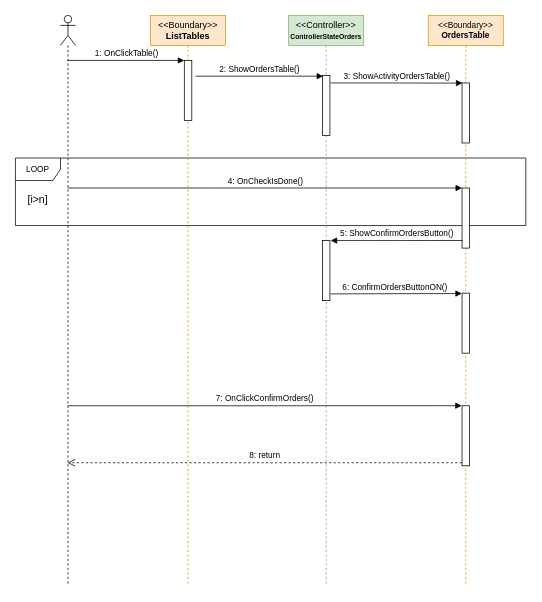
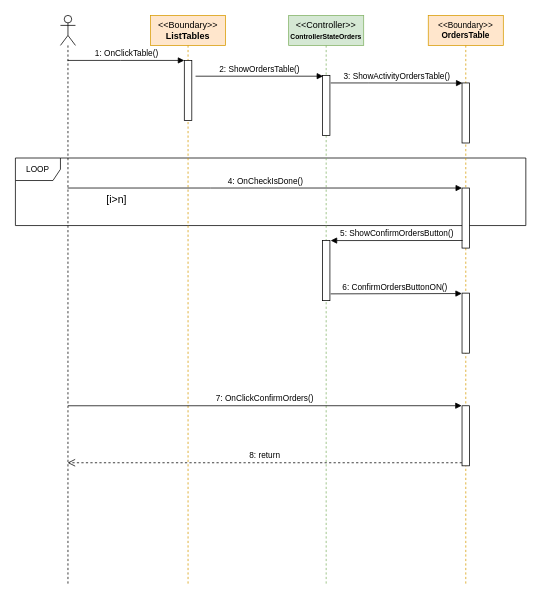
(38, 199) -> (117, 199)
